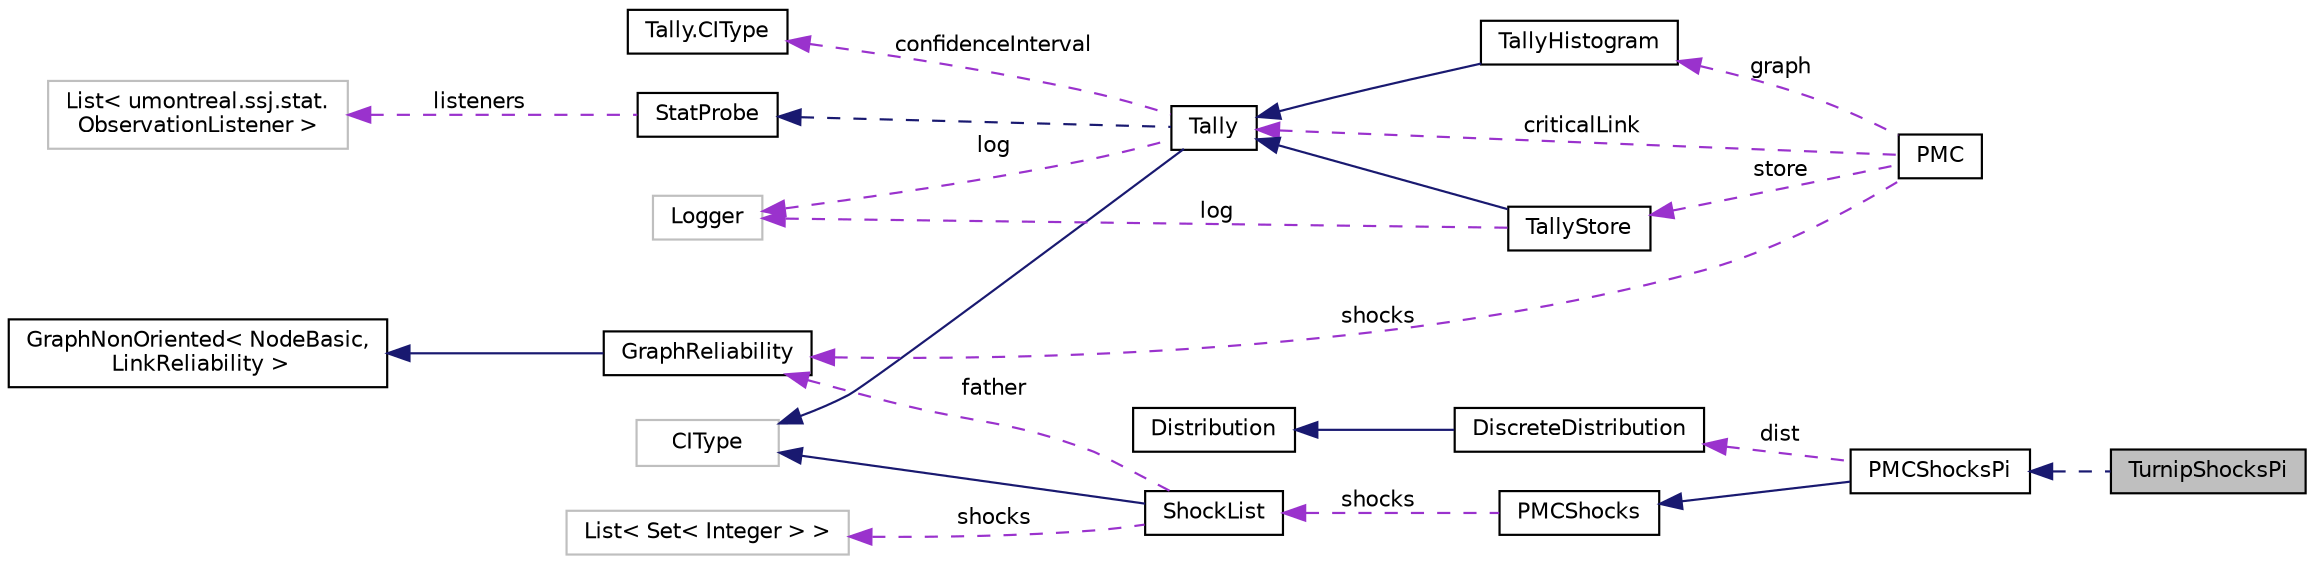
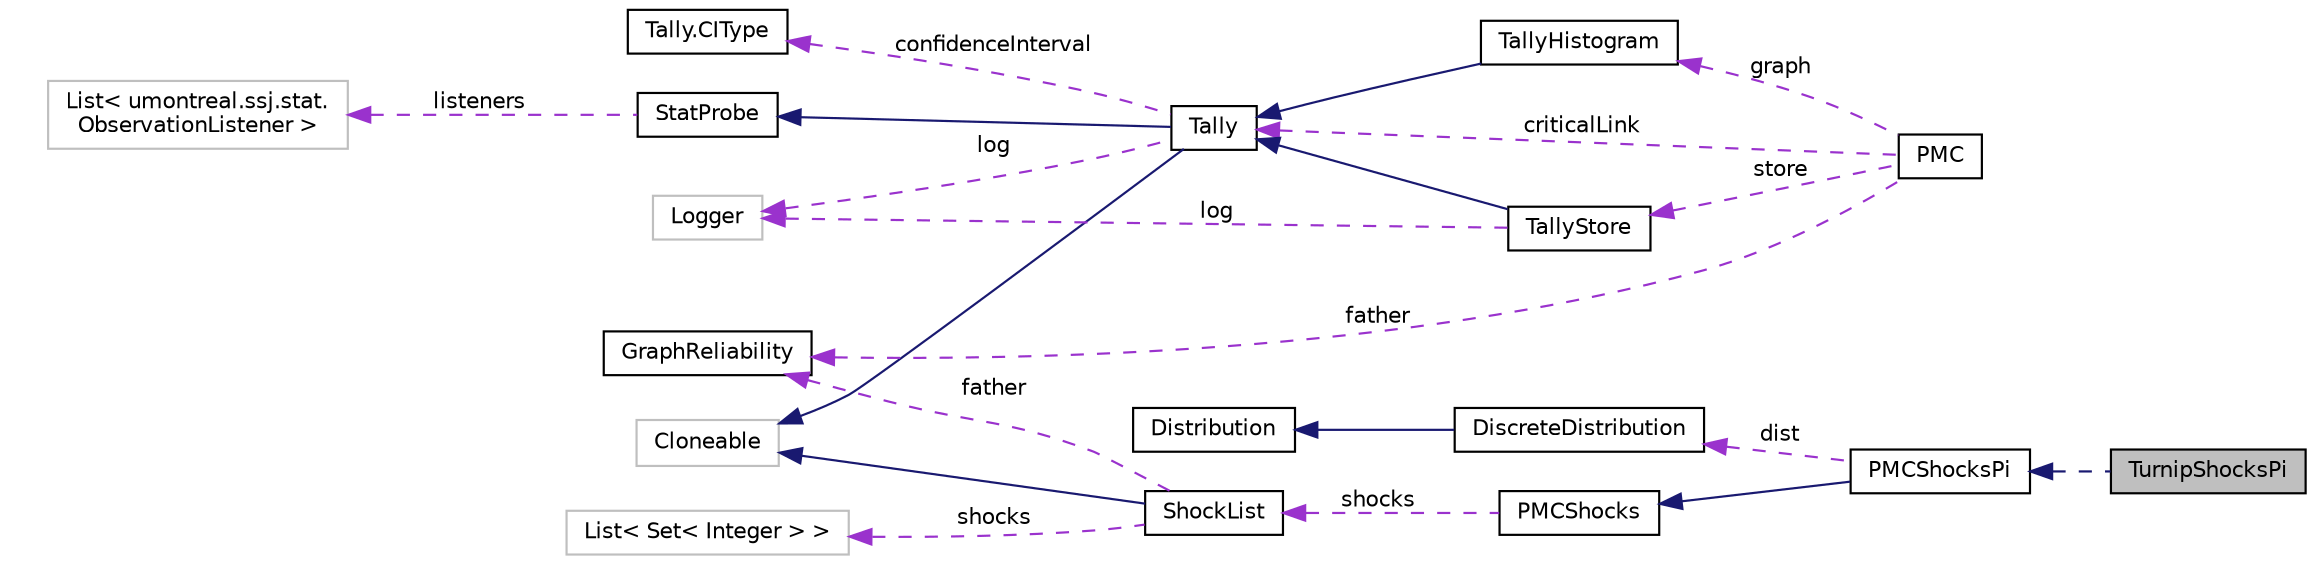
(986, 122) -> (986, 122)
(1375, 317) -> (1375, 317)
(198, 353) -> none
(708, 443) -> (708, 443)
